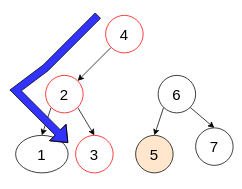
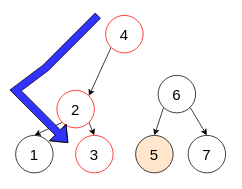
(64, 94) -> (75, 109)
(214, 147) -> (207, 154)
(42, 154) -> (34, 154)
